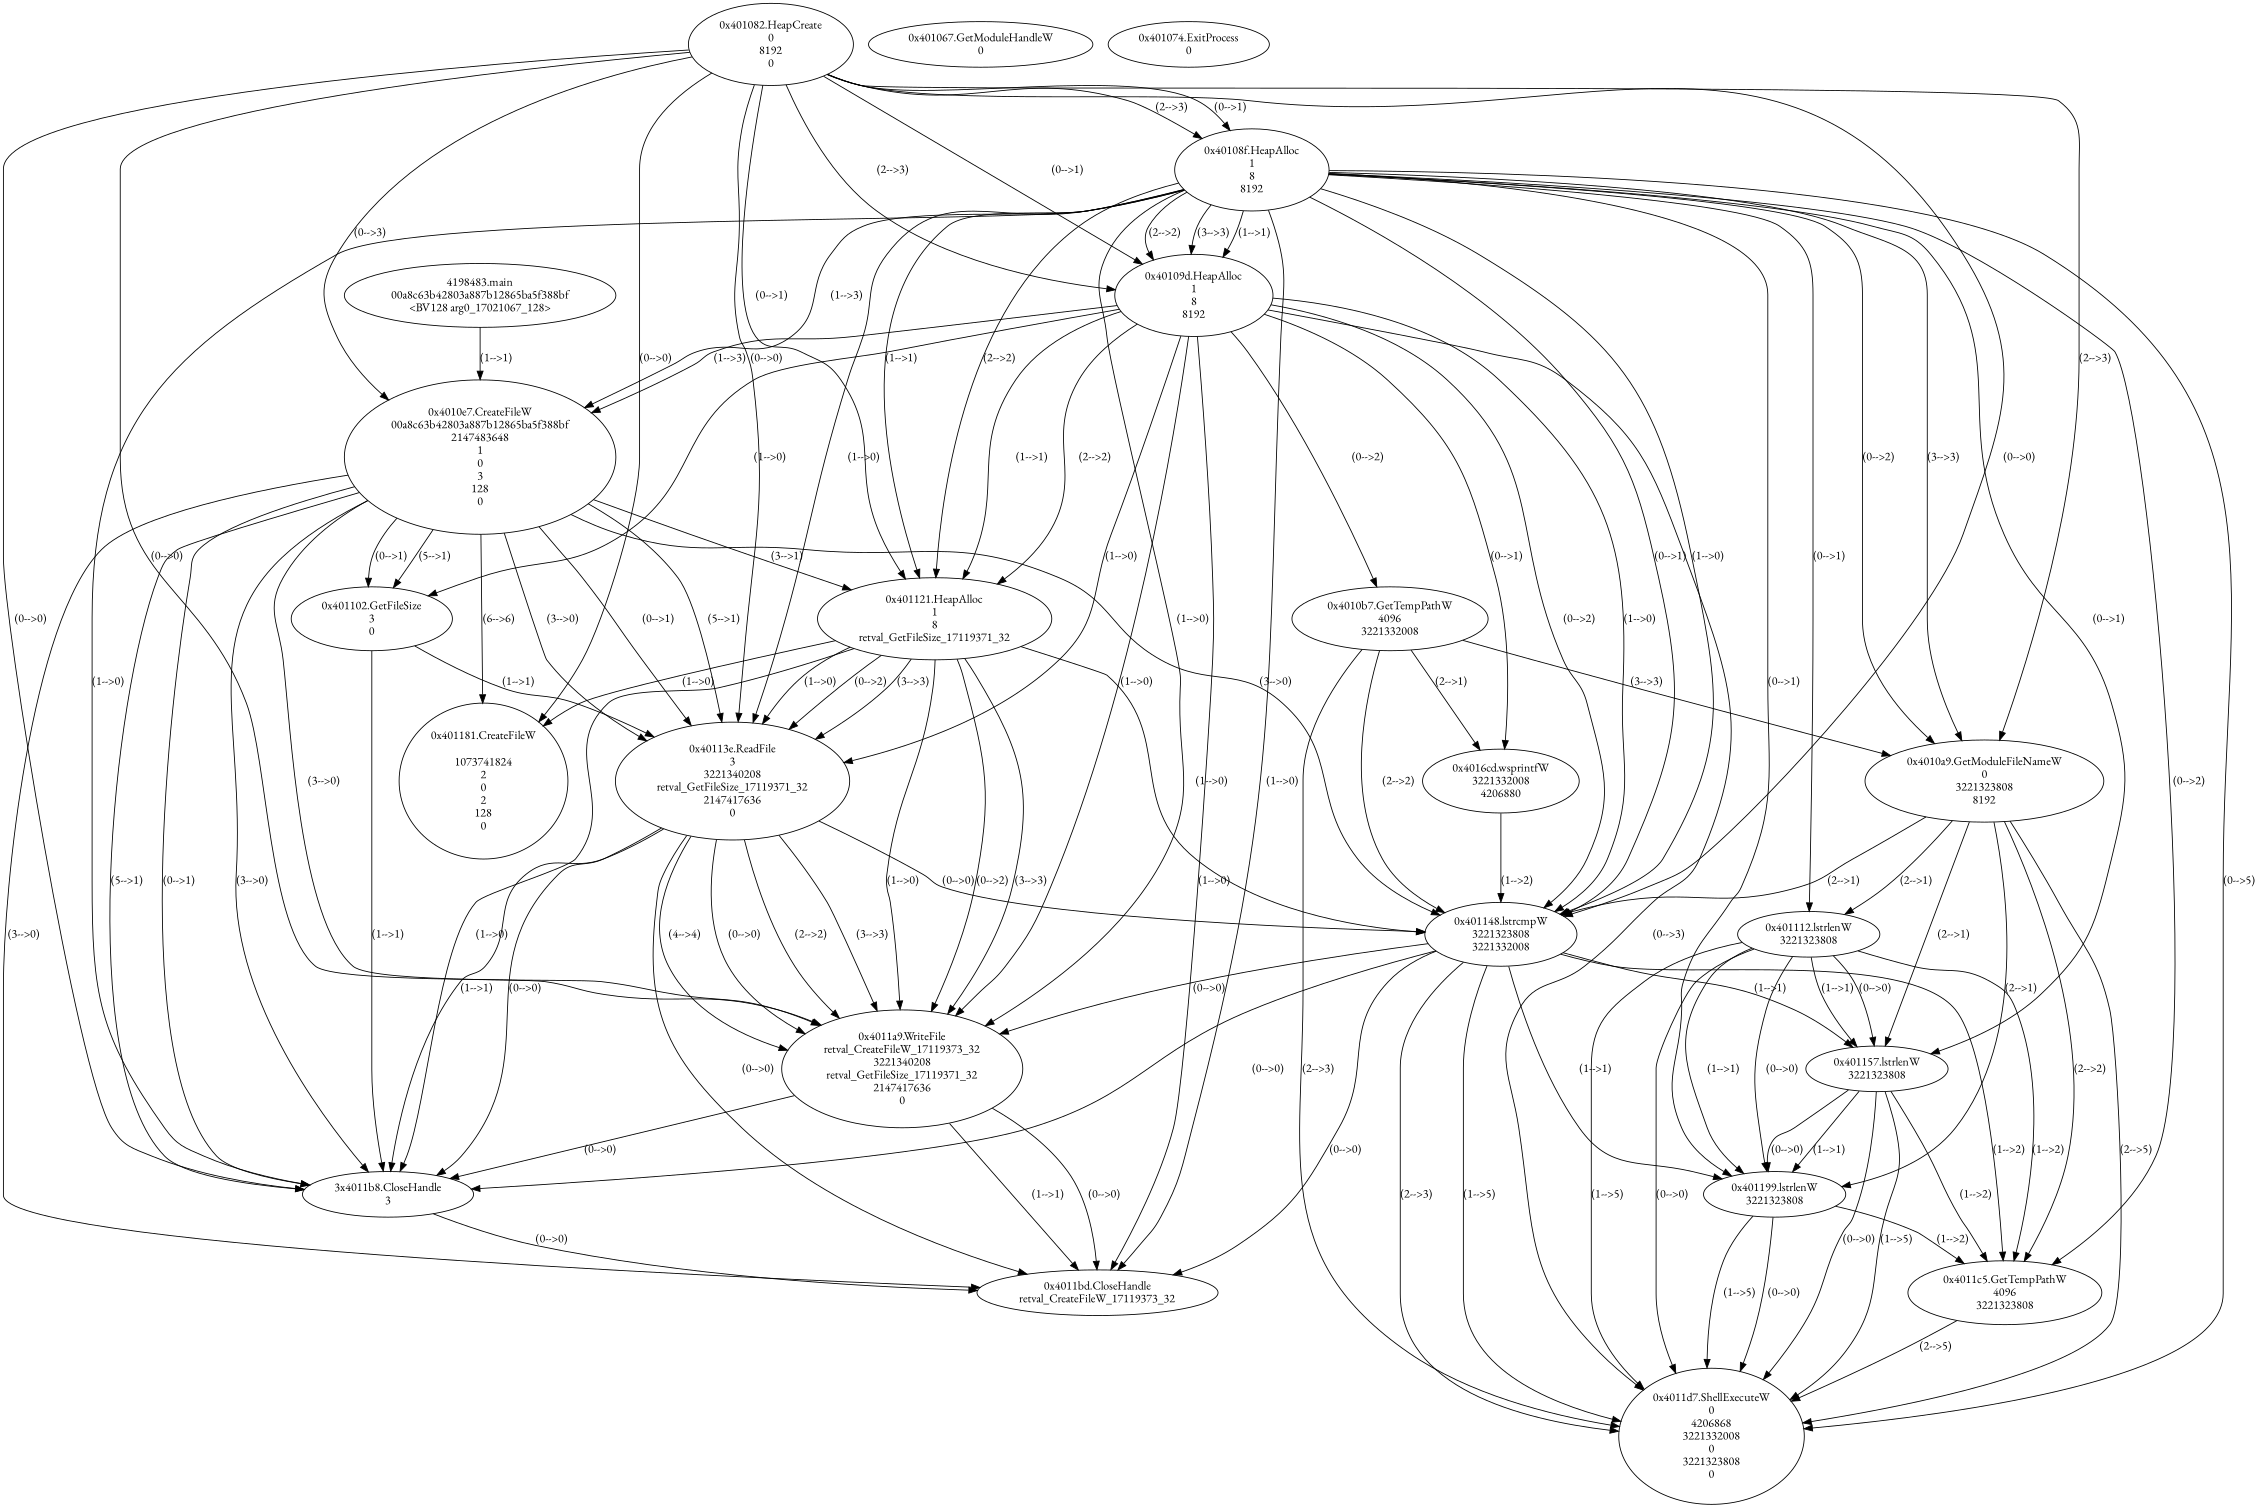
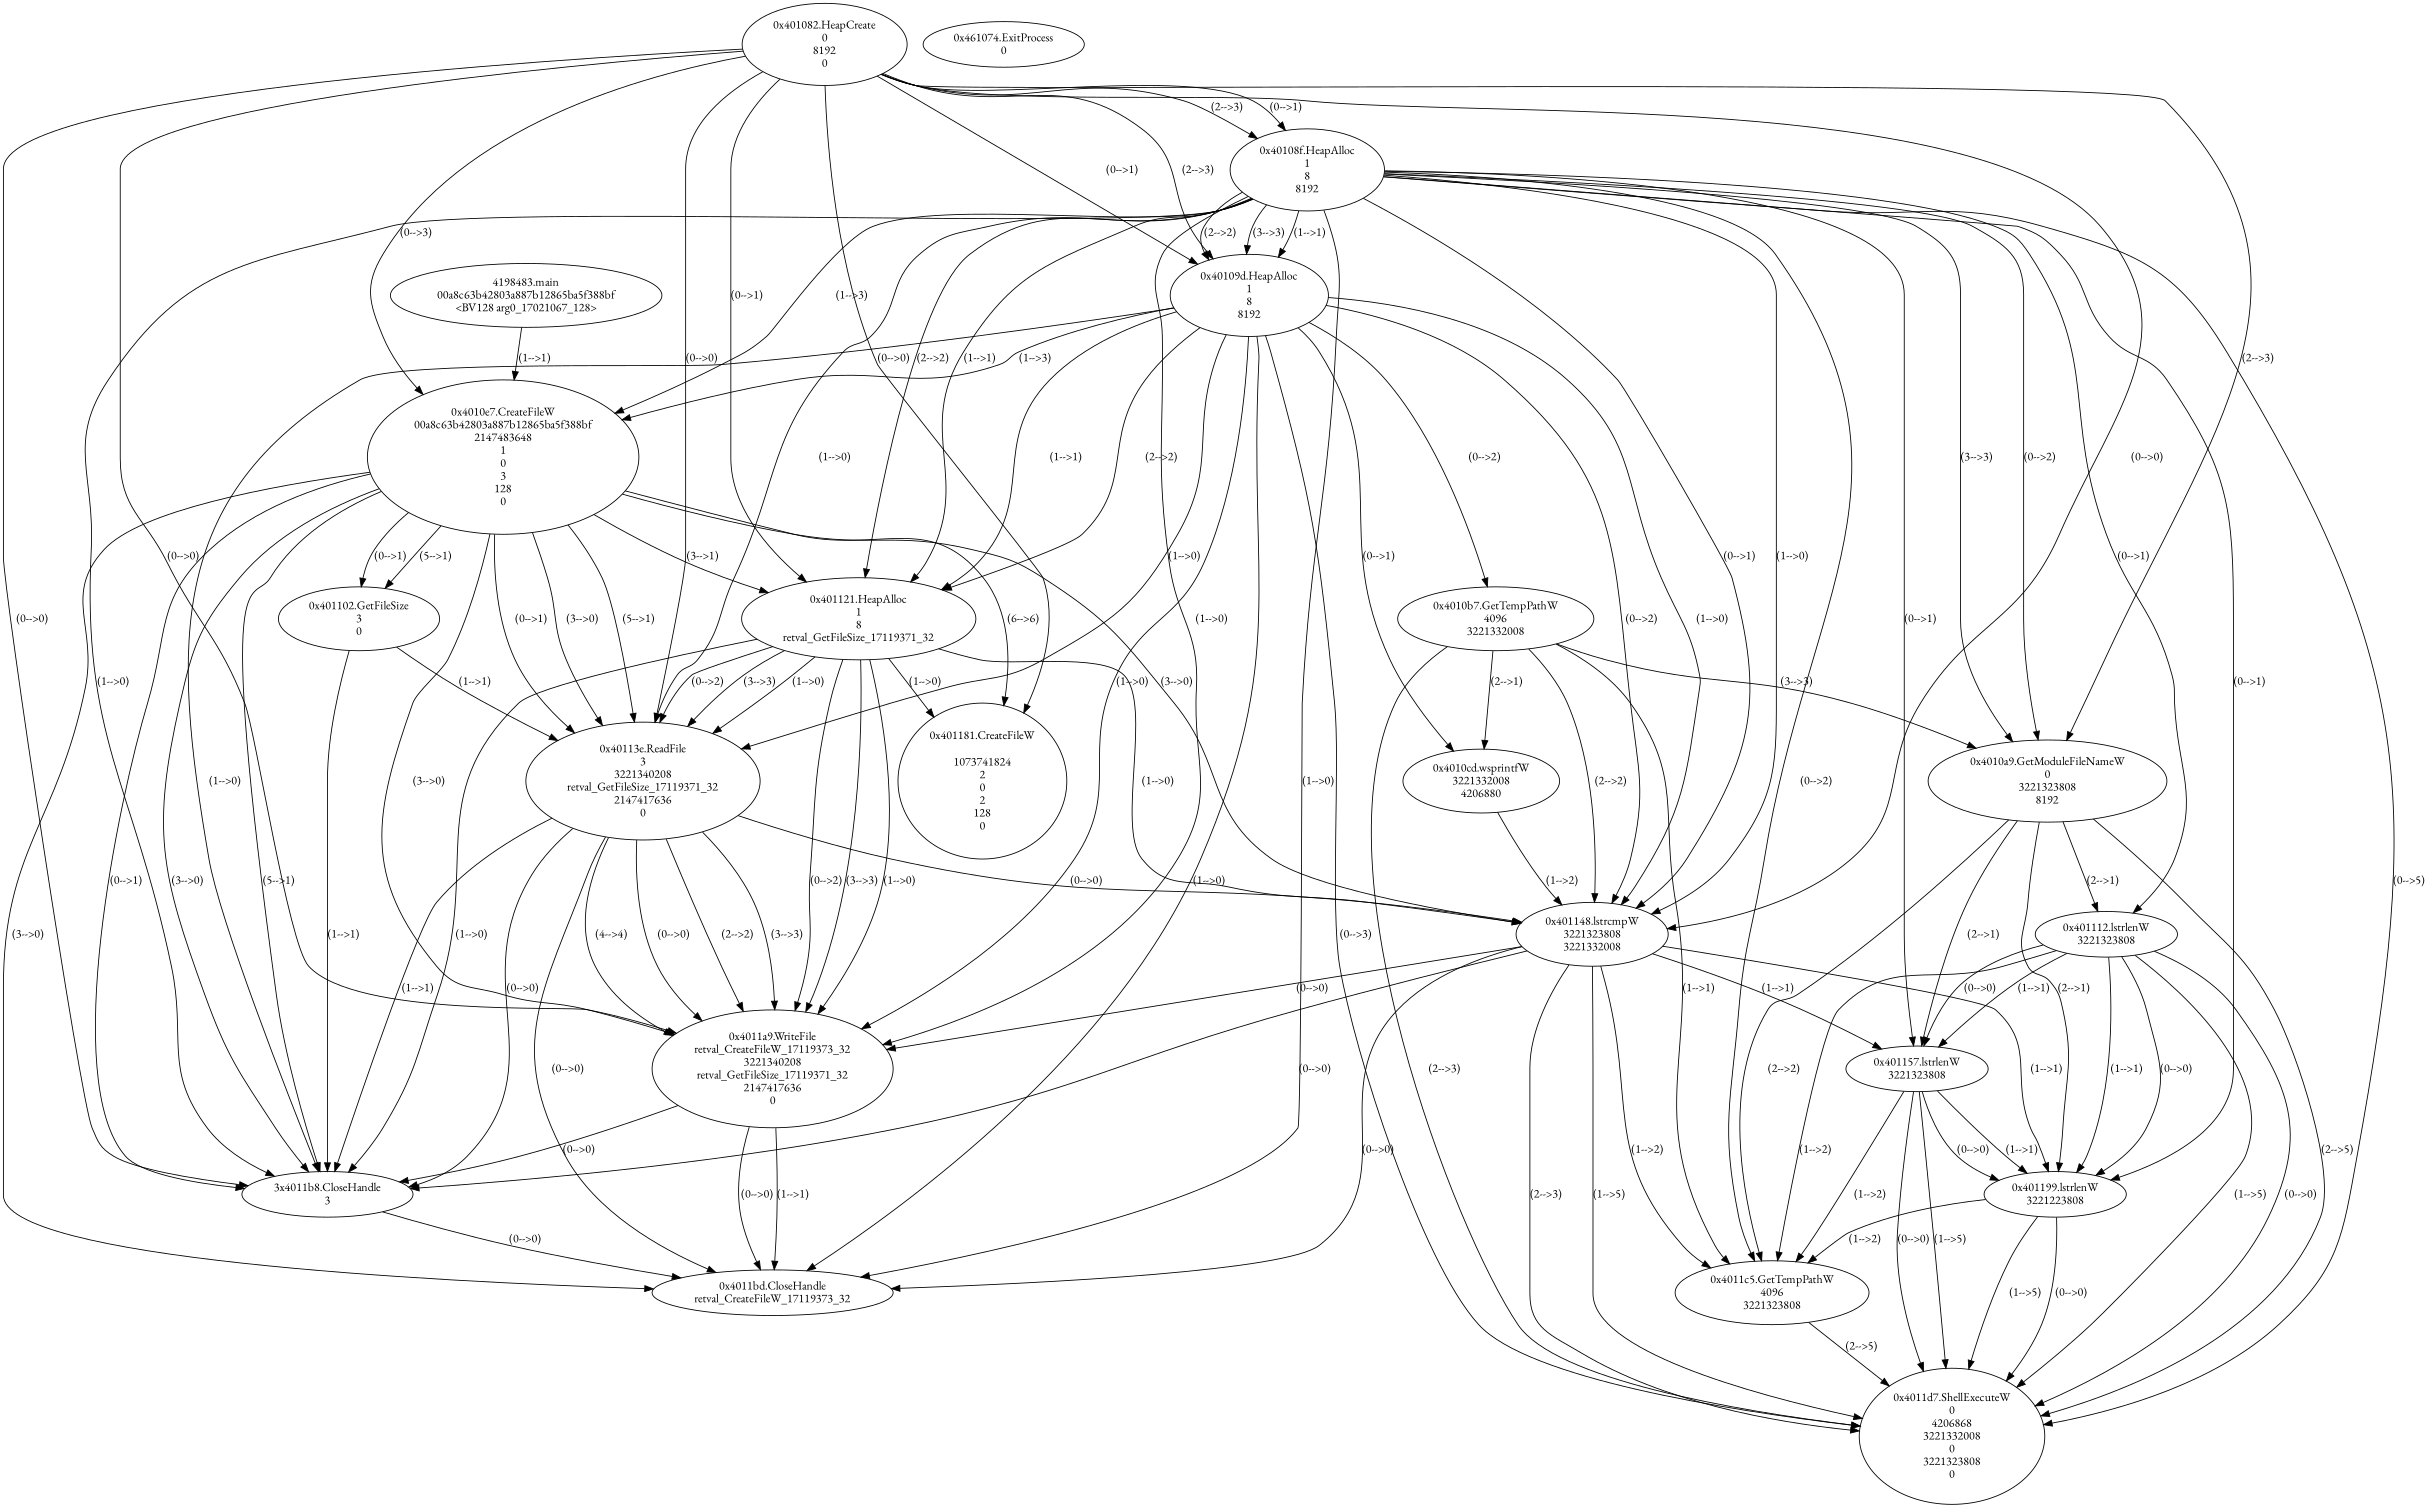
(981, 44) -> none
(1189, 44) -> (1004, 44)
(742, 389) -> (339, 394)
(1501, 781) -> (1481, 781)
(1756, 896) -> none
none -> (1679, 933)
(1775, 1194) -> (2055, 1194)
